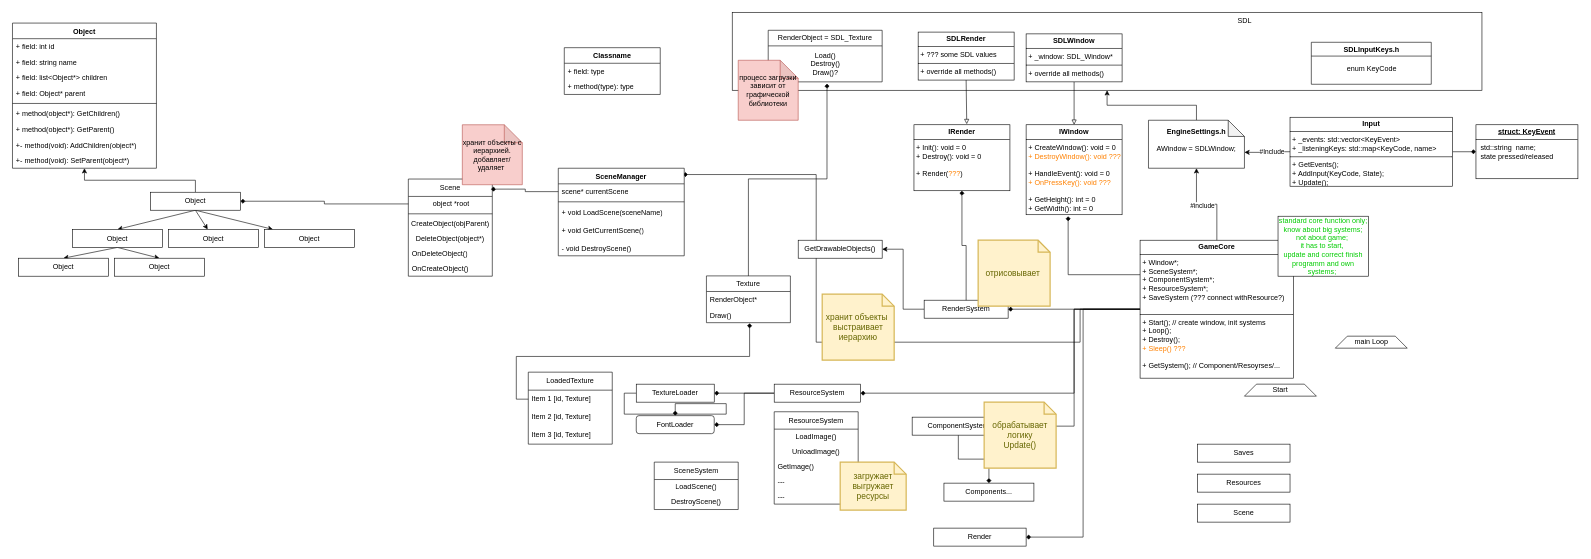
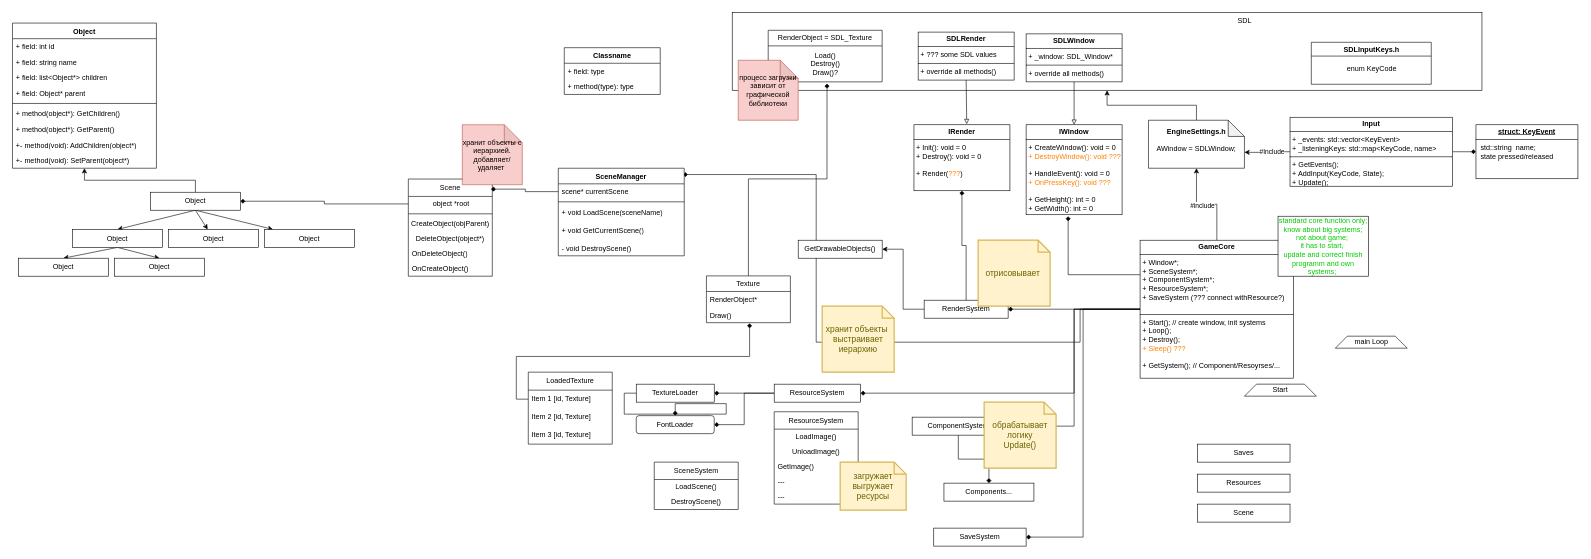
(858, 327) -> (858, 339)
(980, 537) -> (980, 537)
